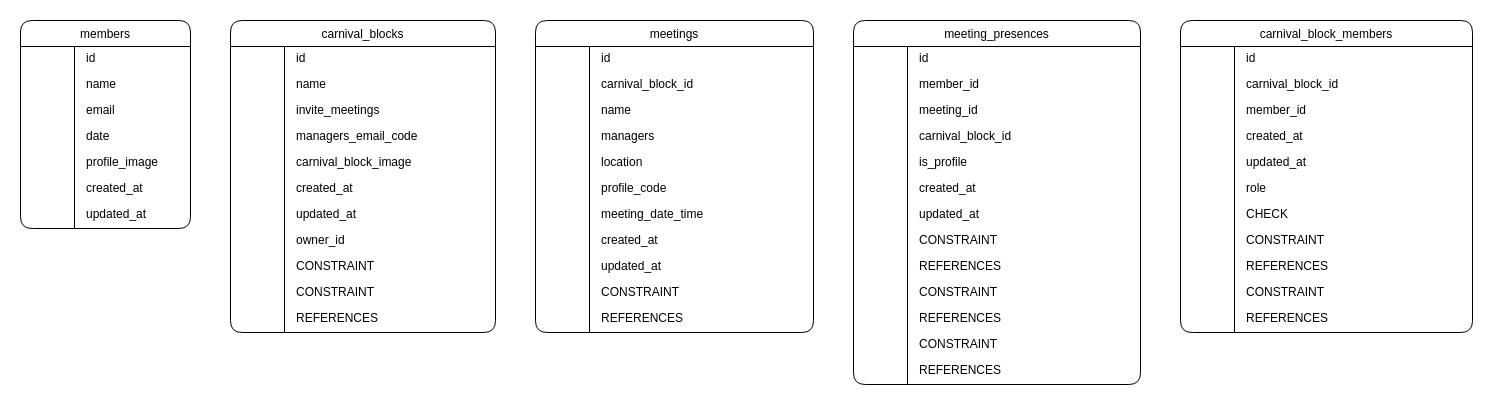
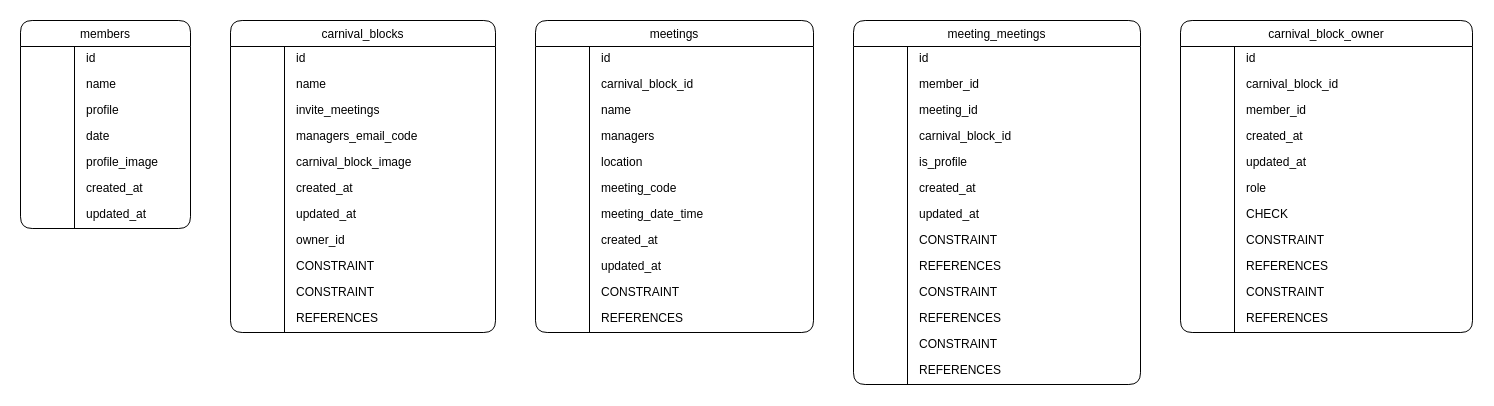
(997, 34) -> (997, 34)
(1326, 34) -> (1326, 34)
(100, 110) -> (106, 110)
(638, 188) -> (640, 188)
